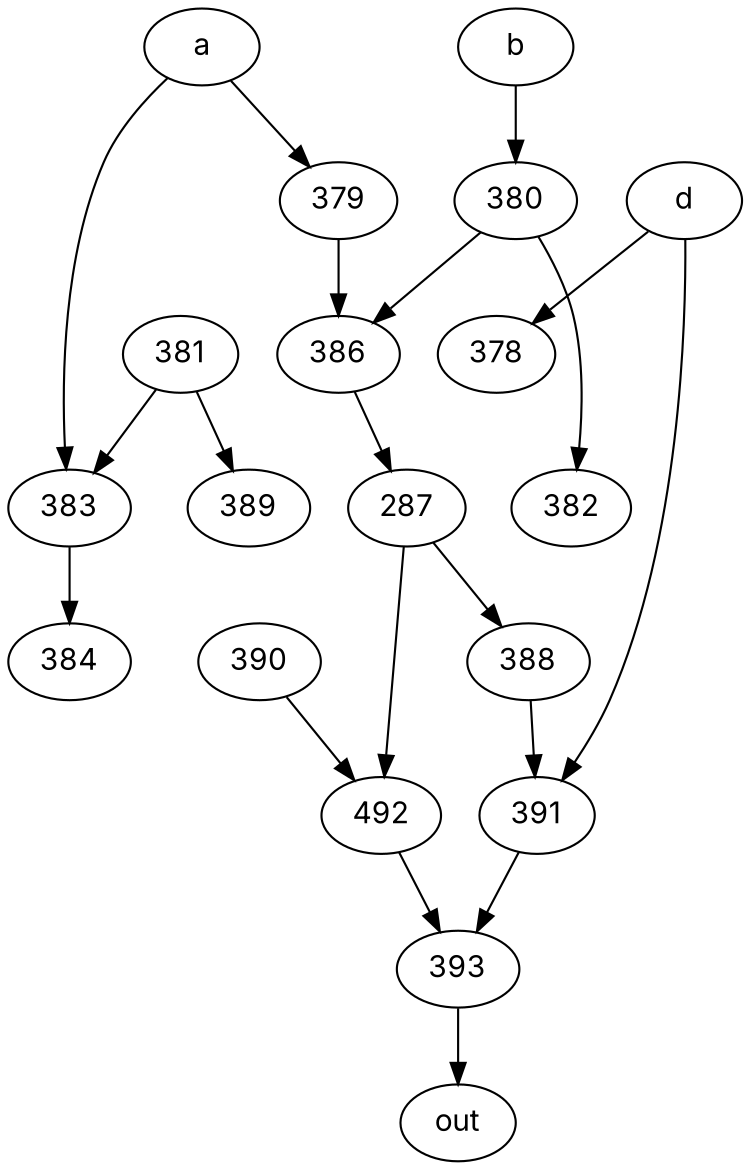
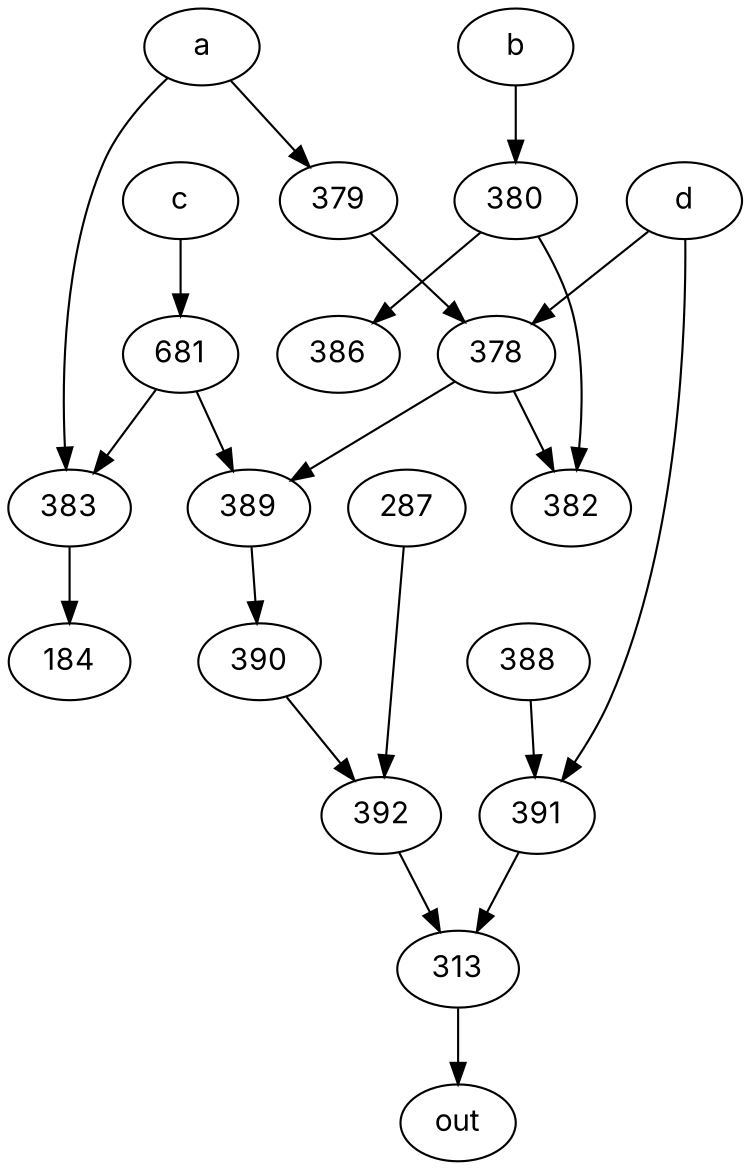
none -> (181, 201)
(339, 267) -> (410, 270)
(181, 354) -> (181, 354)
none -> (529, 421)
(368, 422) -> none
none -> (382, 425)
none -> (253, 574)
(460, 576) -> none
(70, 662) -> (70, 662)
(381, 815) -> (381, 815)
(458, 969) -> (458, 969)
